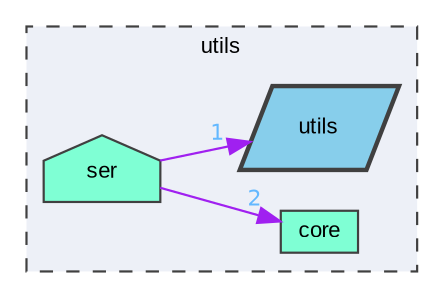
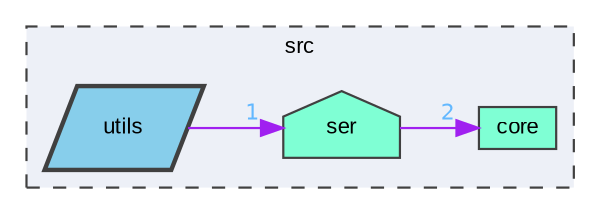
(222, 47) -> (300, 47)
(194, 153) -> (224, 128)
